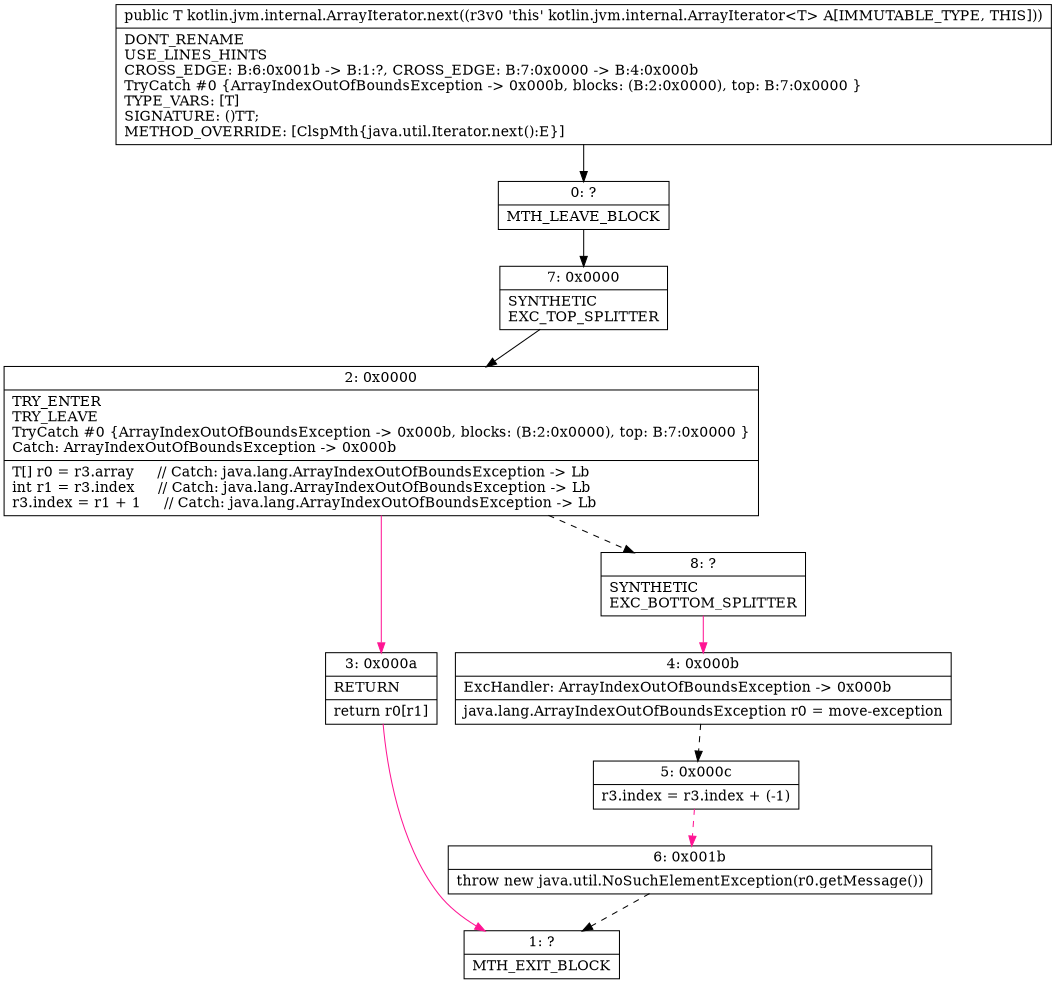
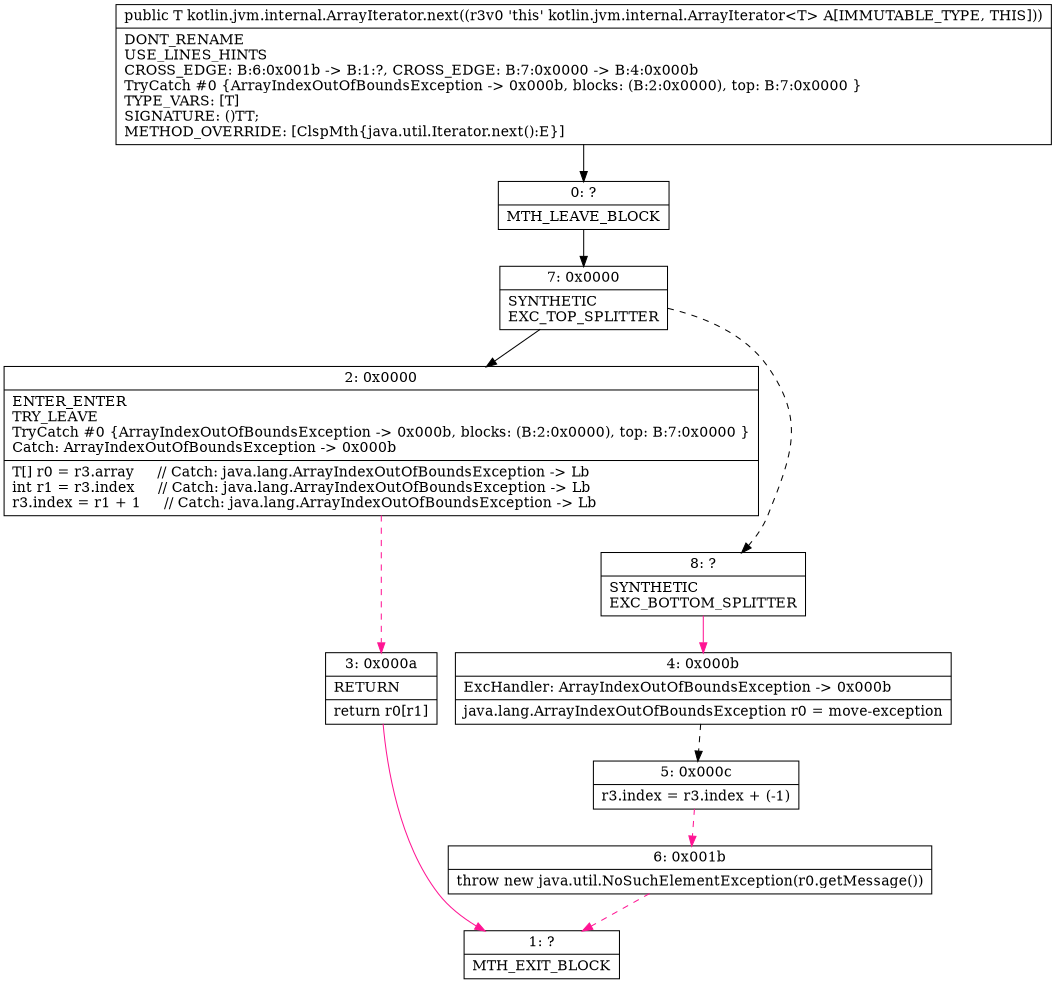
(57, 402) -> (70, 402)
(587, 532) -> (785, 400)
(381, 579) -> (381, 579)
(620, 910) -> (620, 910)
